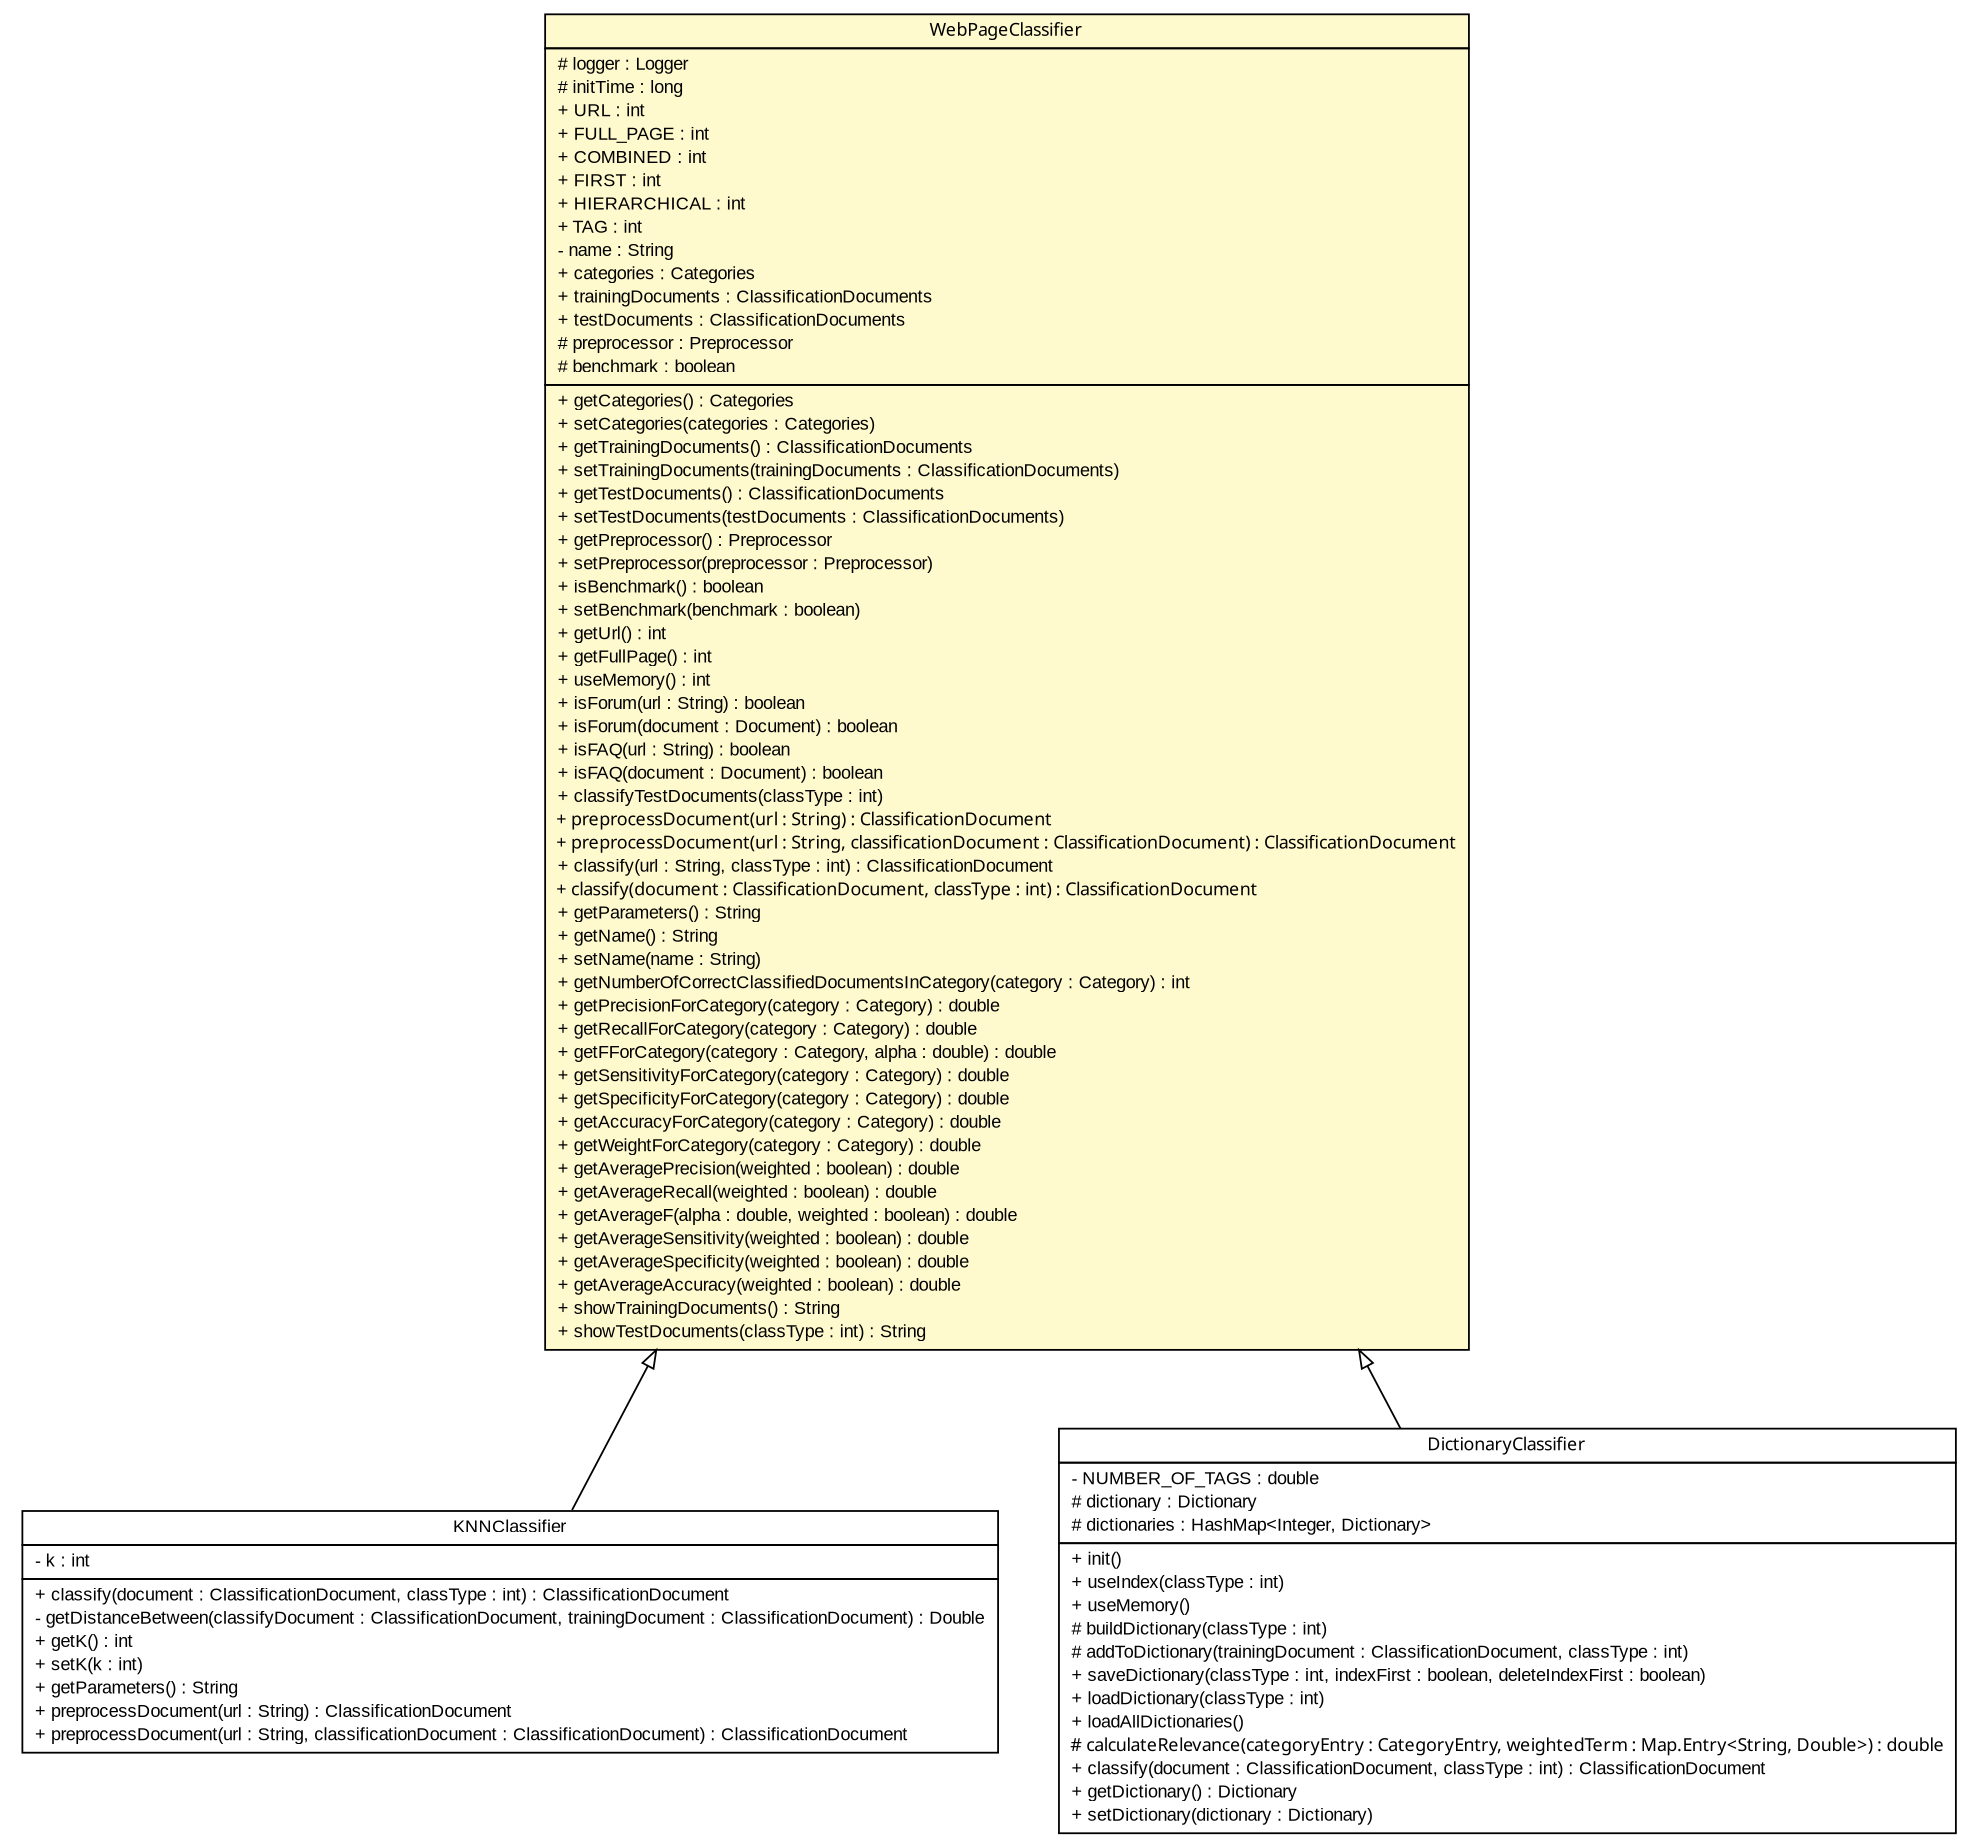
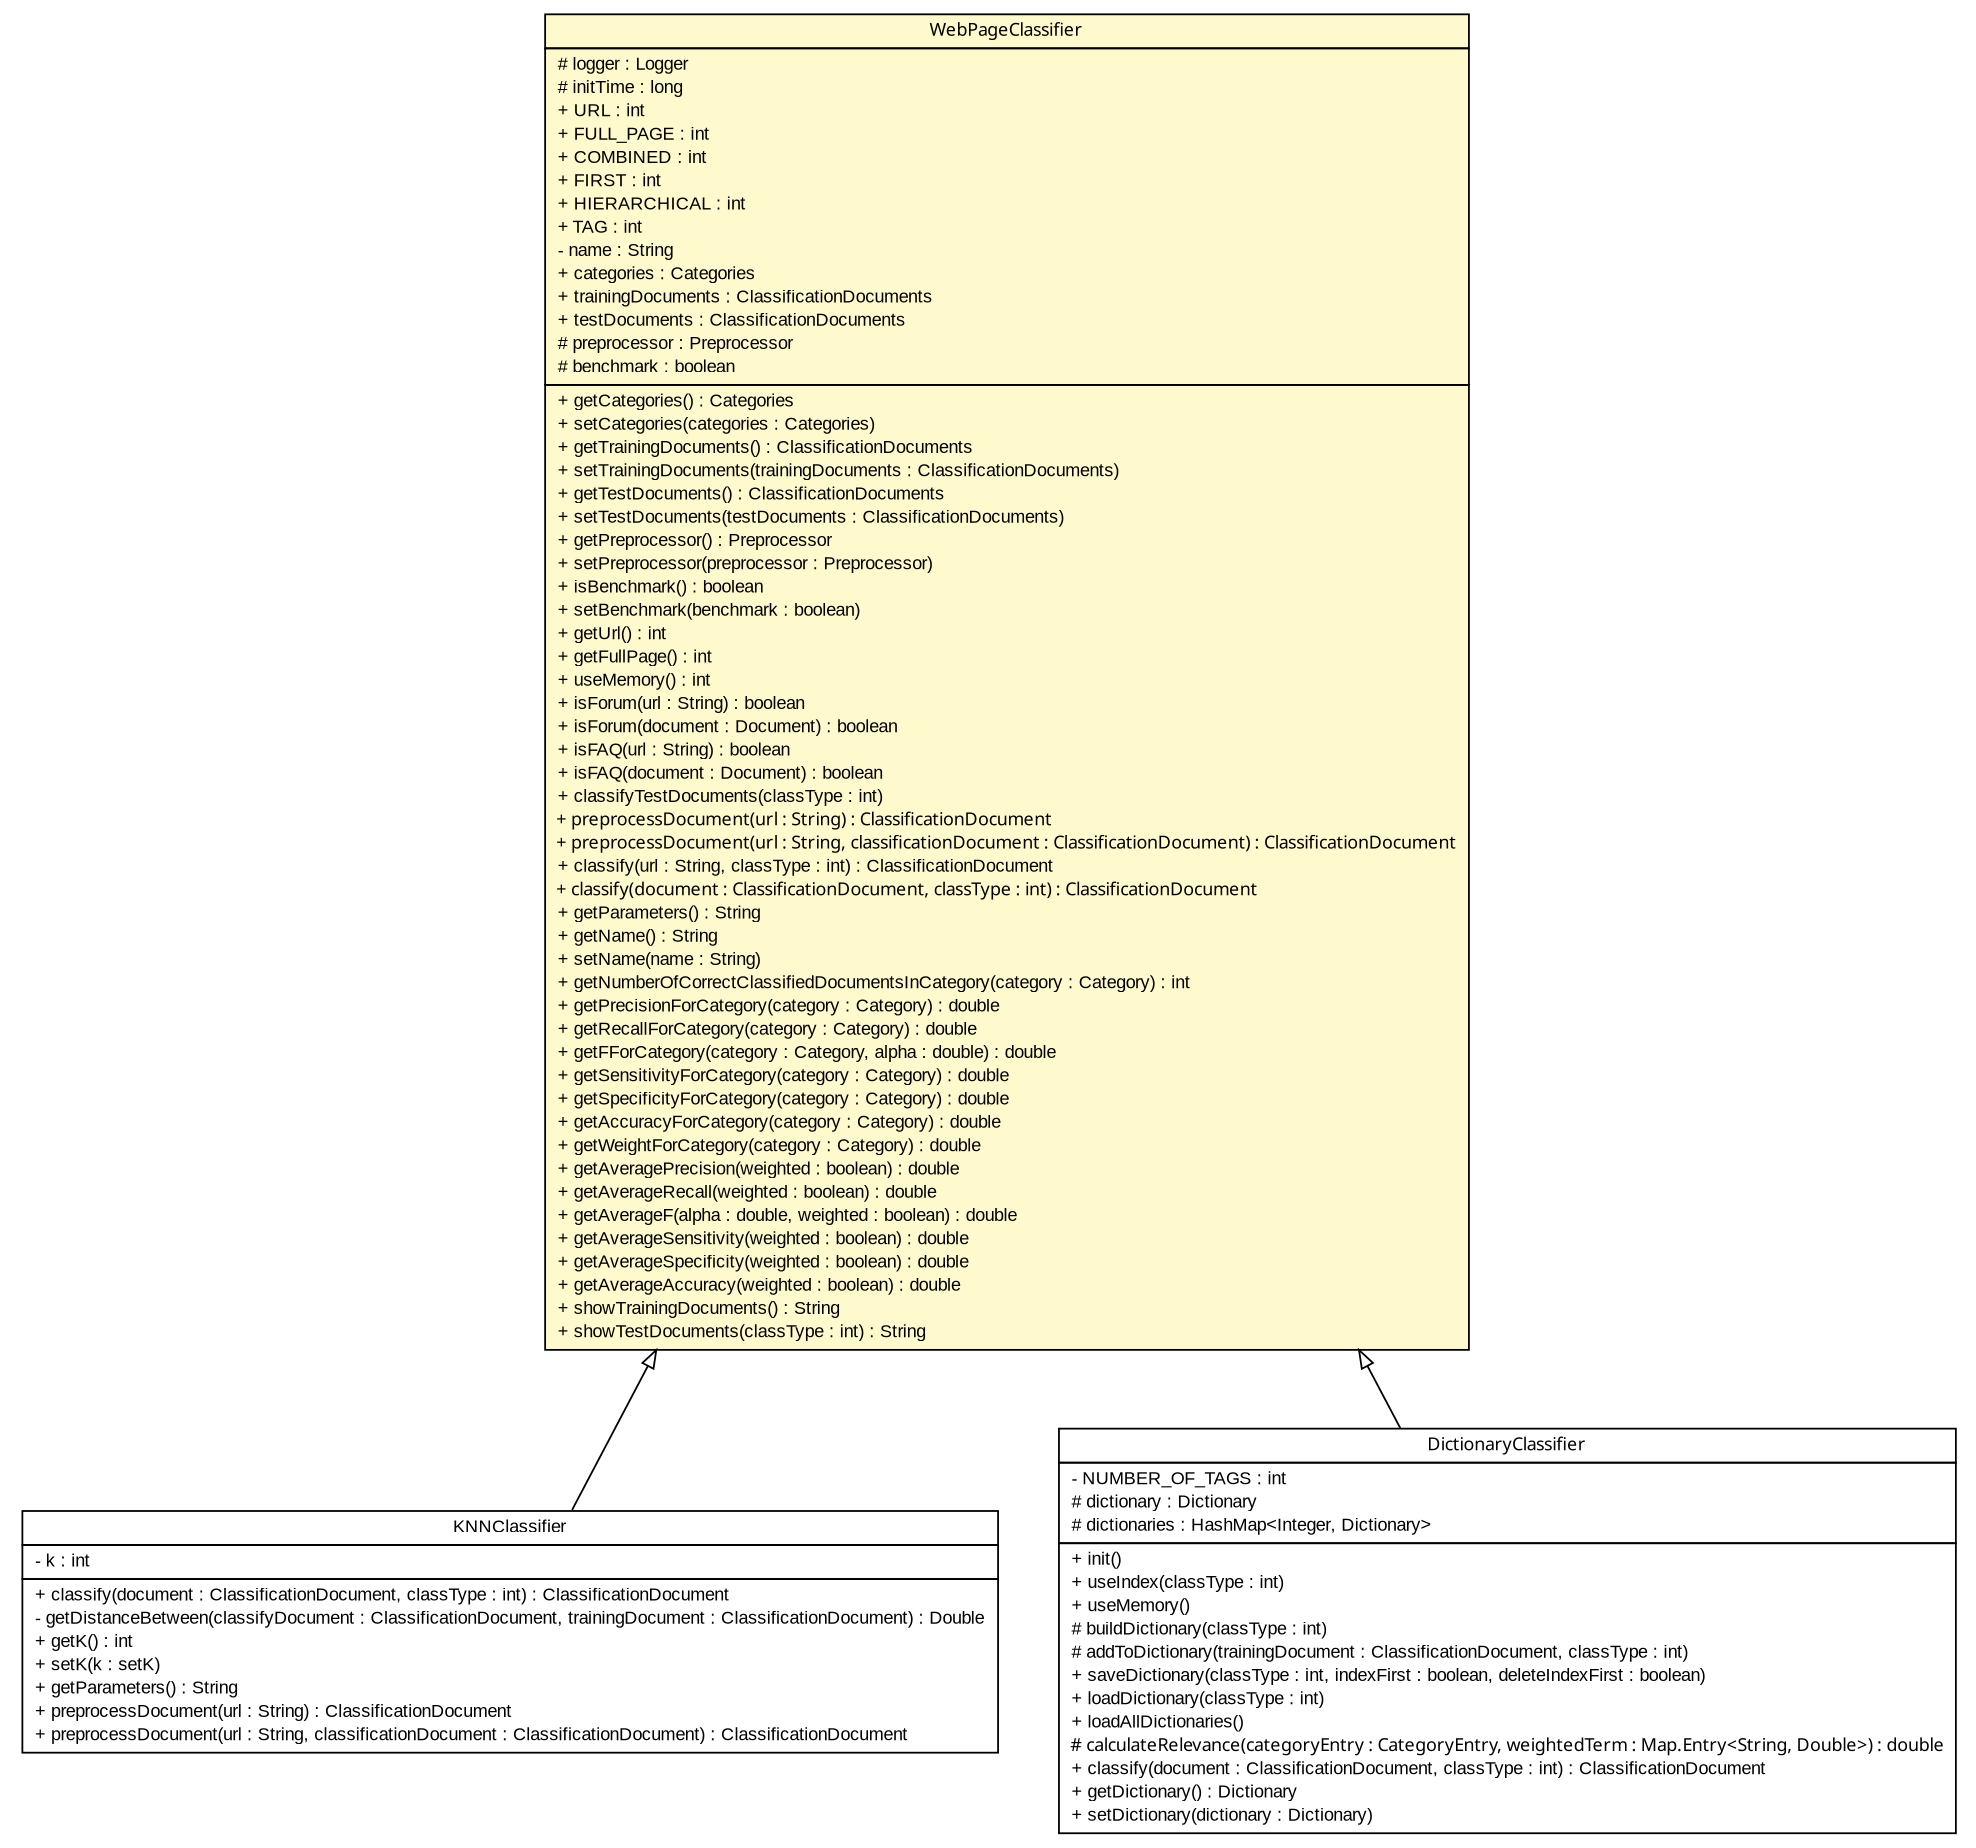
(1196, 1479) -> (1180, 1479)
(90, 1665) -> (98, 1665)
